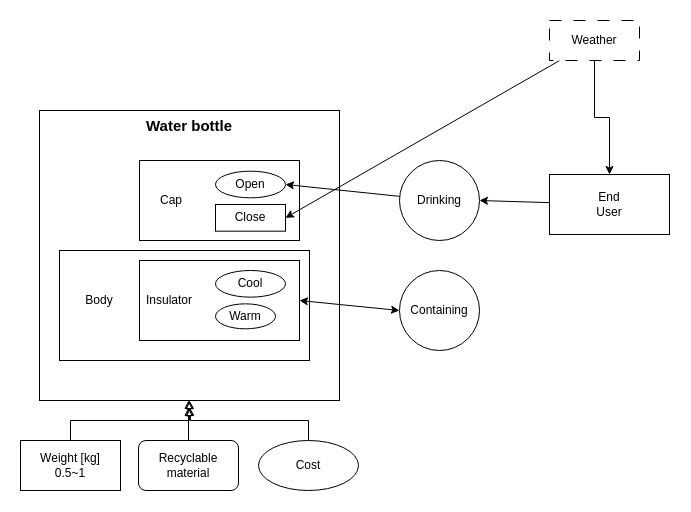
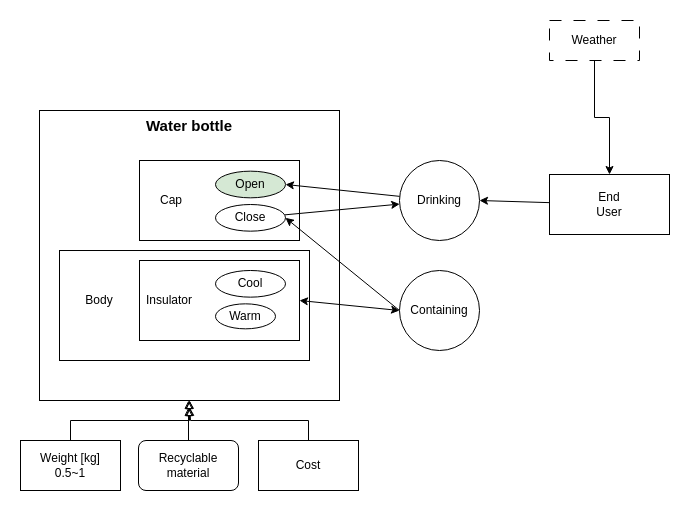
(425, 138) -> (345, 266)
(251, 184) -> (251, 184)
none -> (338, 210)
(251, 218) -> (251, 218)
(309, 466) -> (309, 466)
